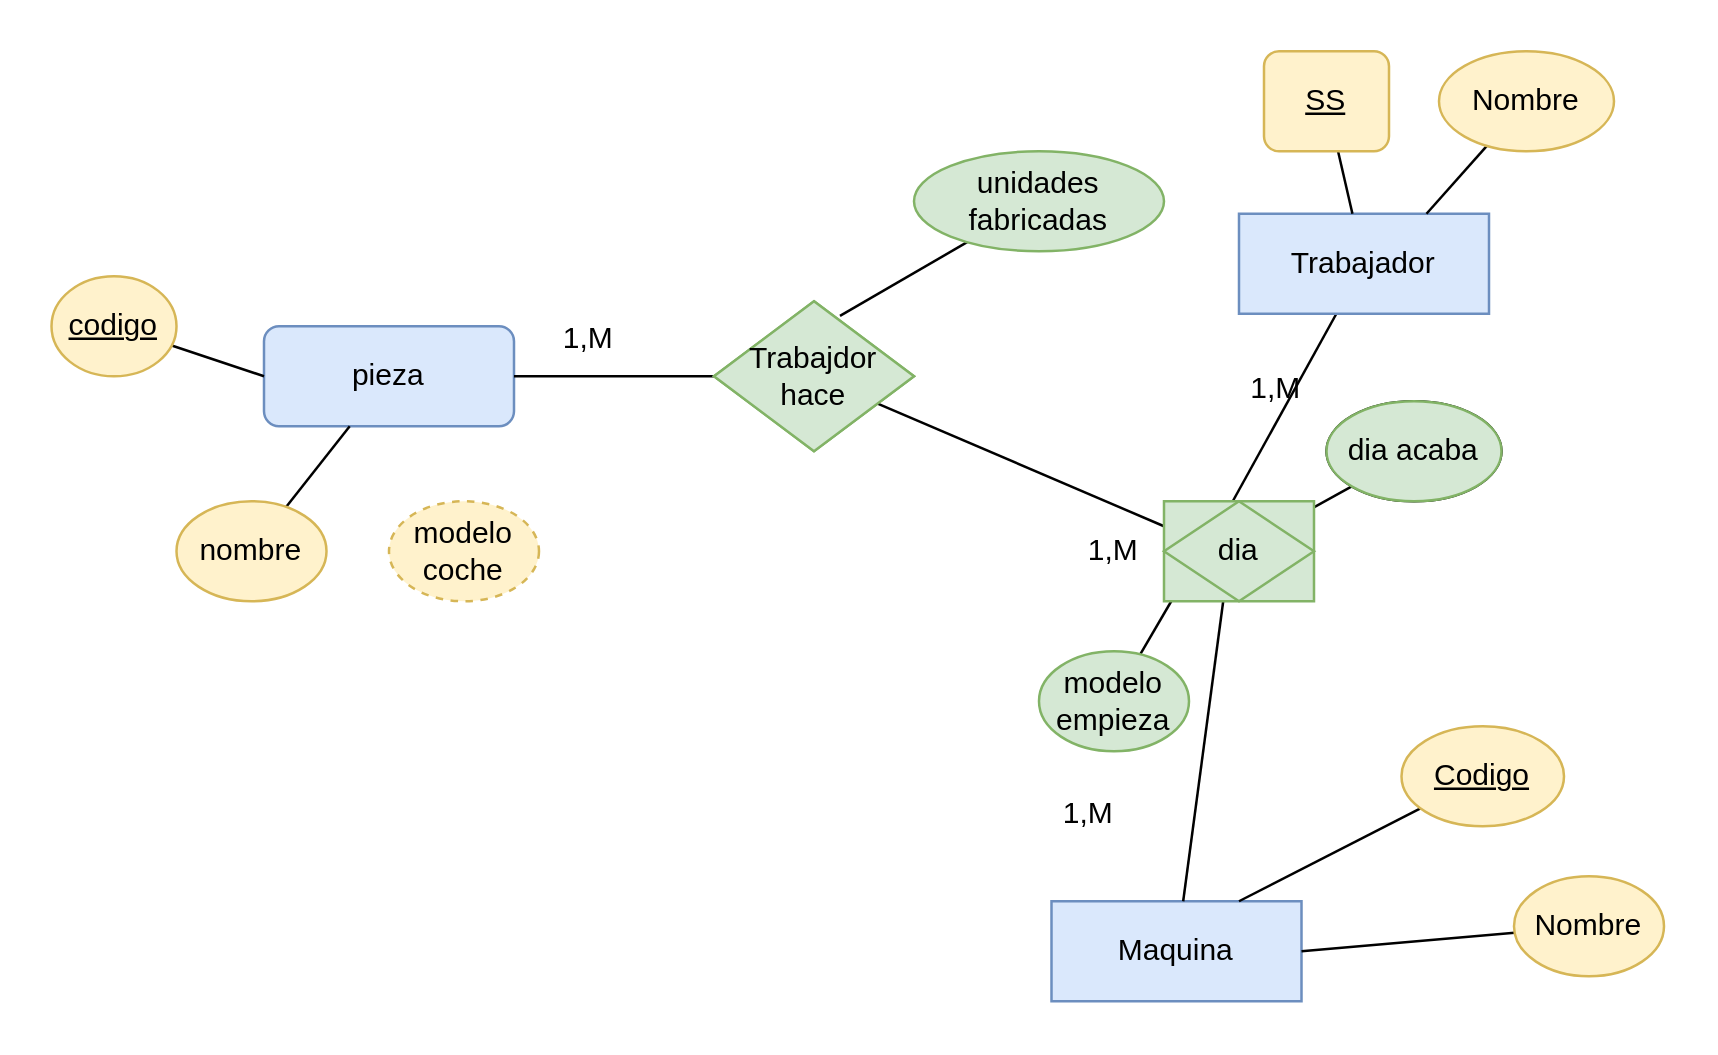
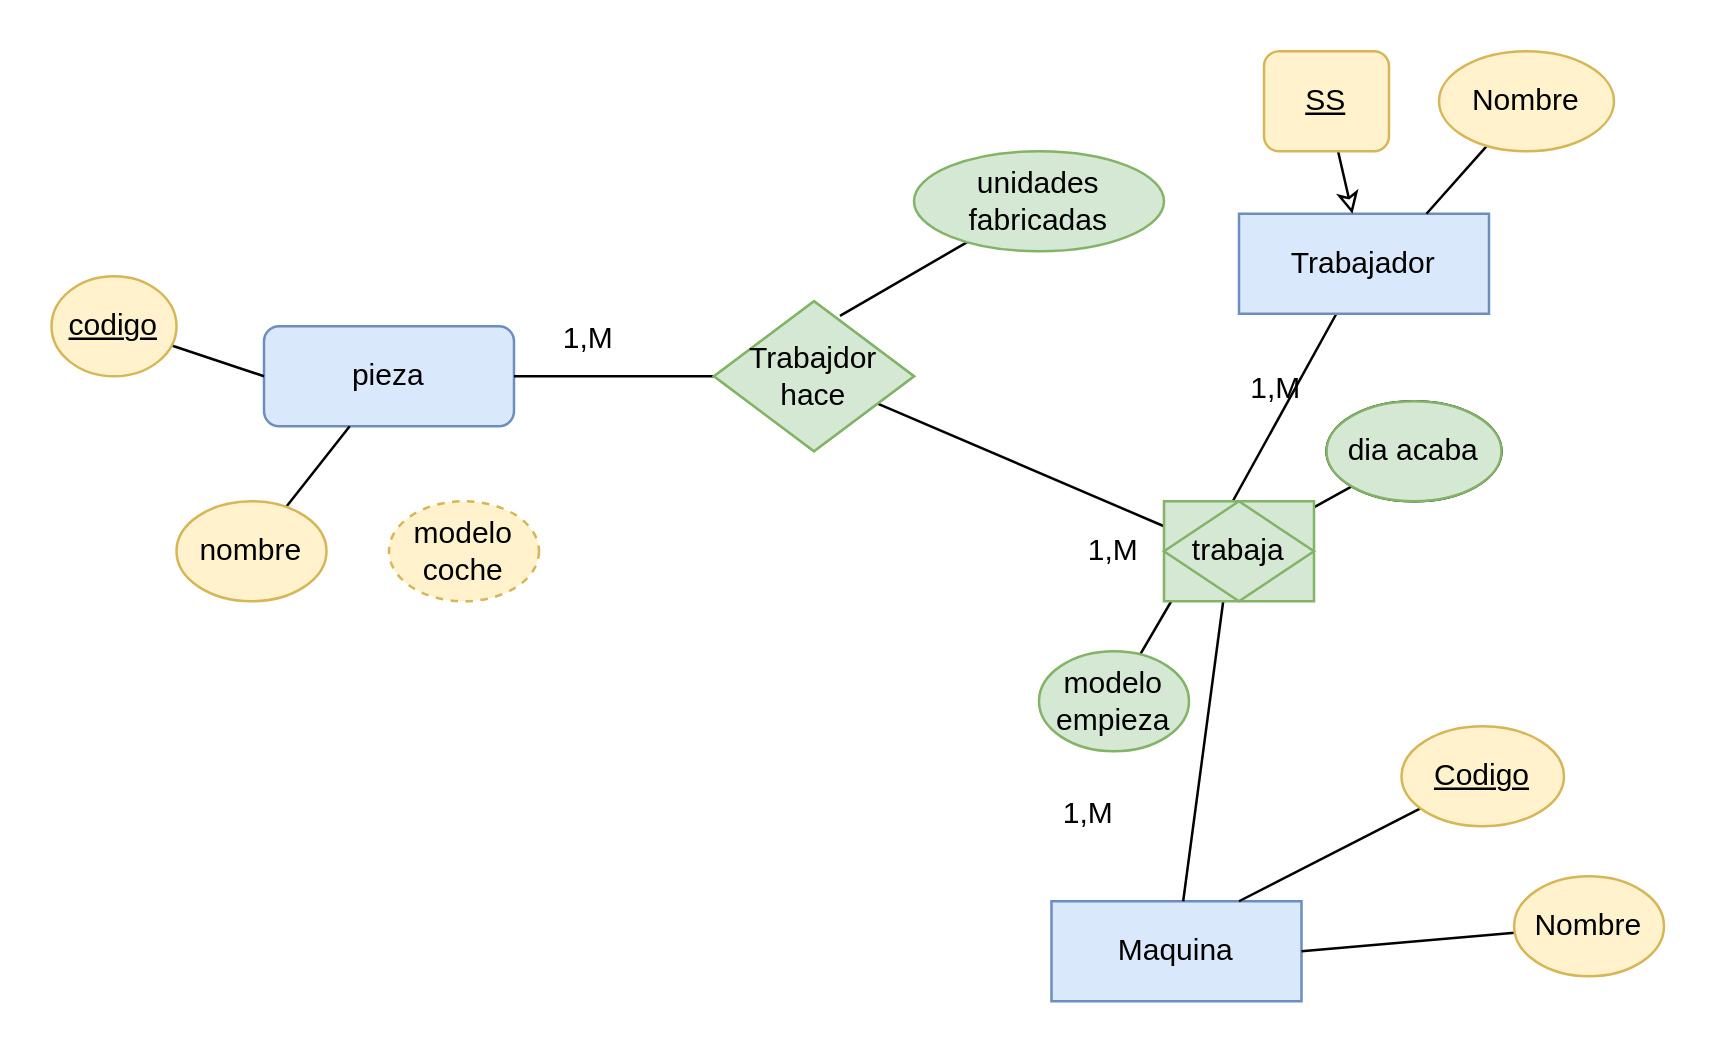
(1350, 204) -> (1348, 196)
(1239, 551) -> (1239, 551)
